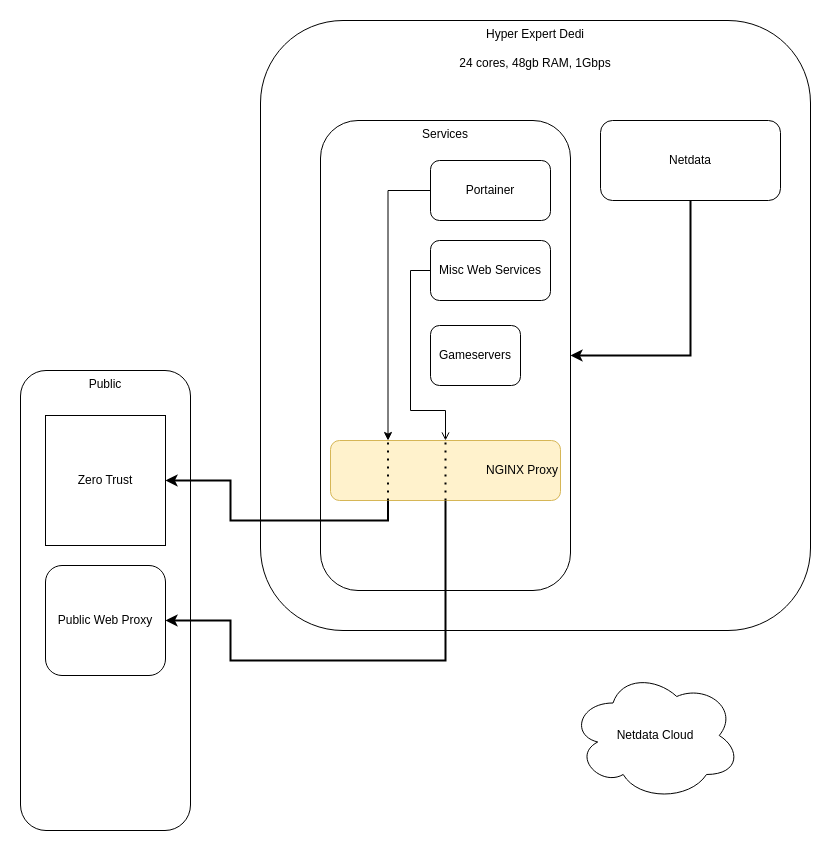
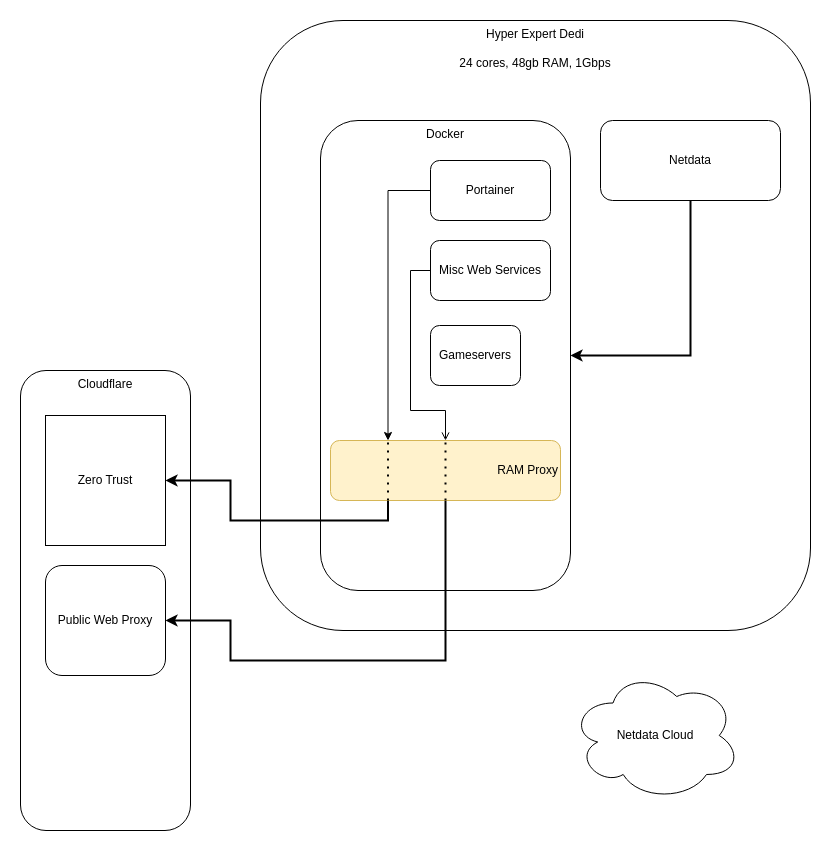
(446, 135) -> (446, 135)
(106, 385) -> (106, 385)
(523, 471) -> (530, 471)
